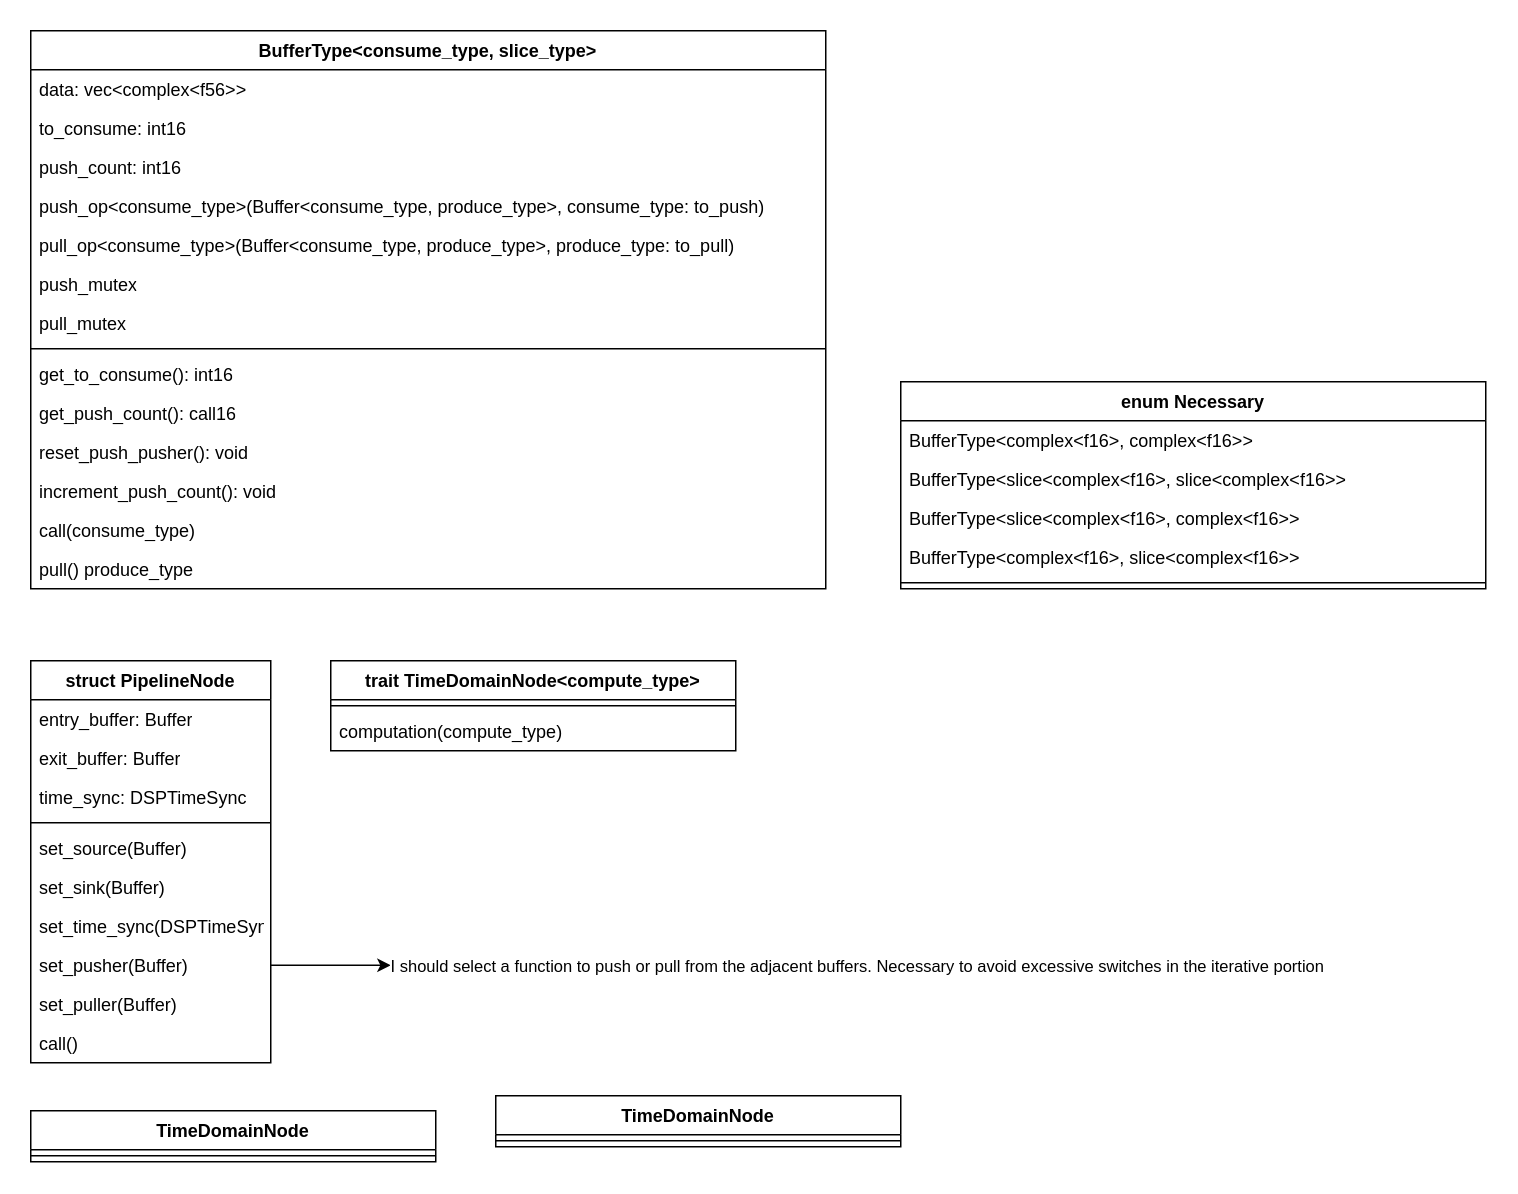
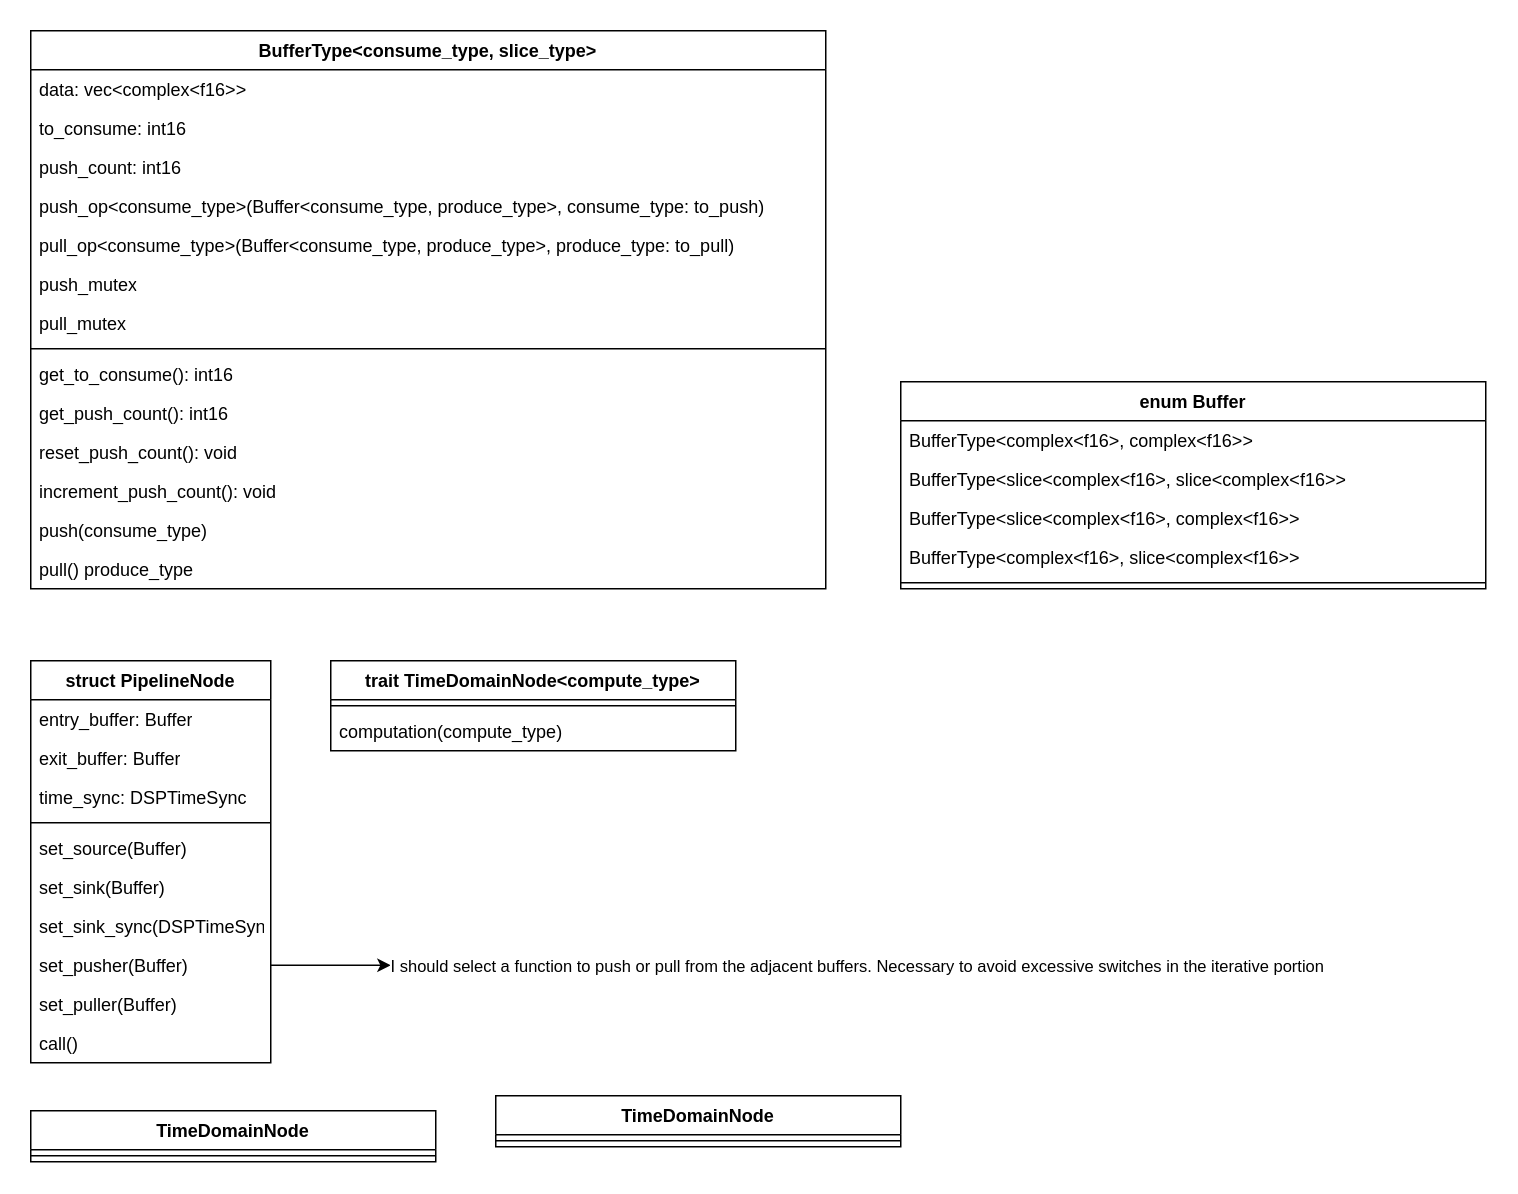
(149, 91) -> (149, 91)
(1193, 403) -> (1193, 403)
(151, 415) -> (149, 415)
(159, 454) -> (154, 454)
(126, 532) -> (130, 532)
(152, 939) -> (152, 939)
